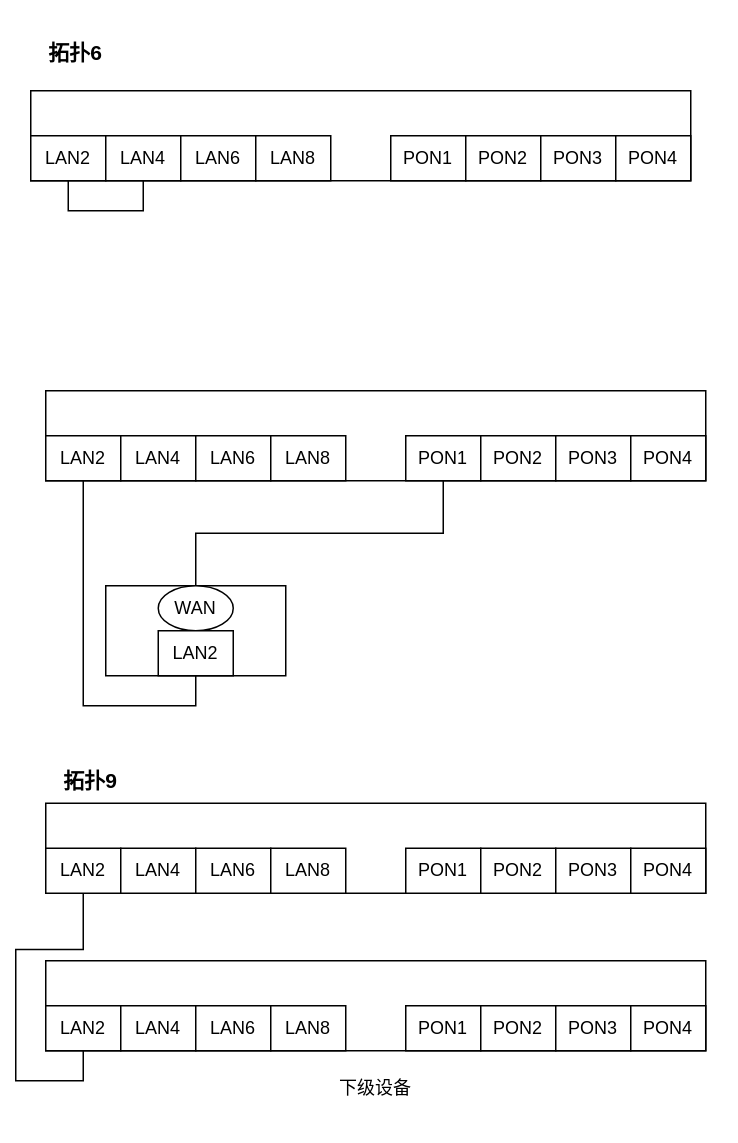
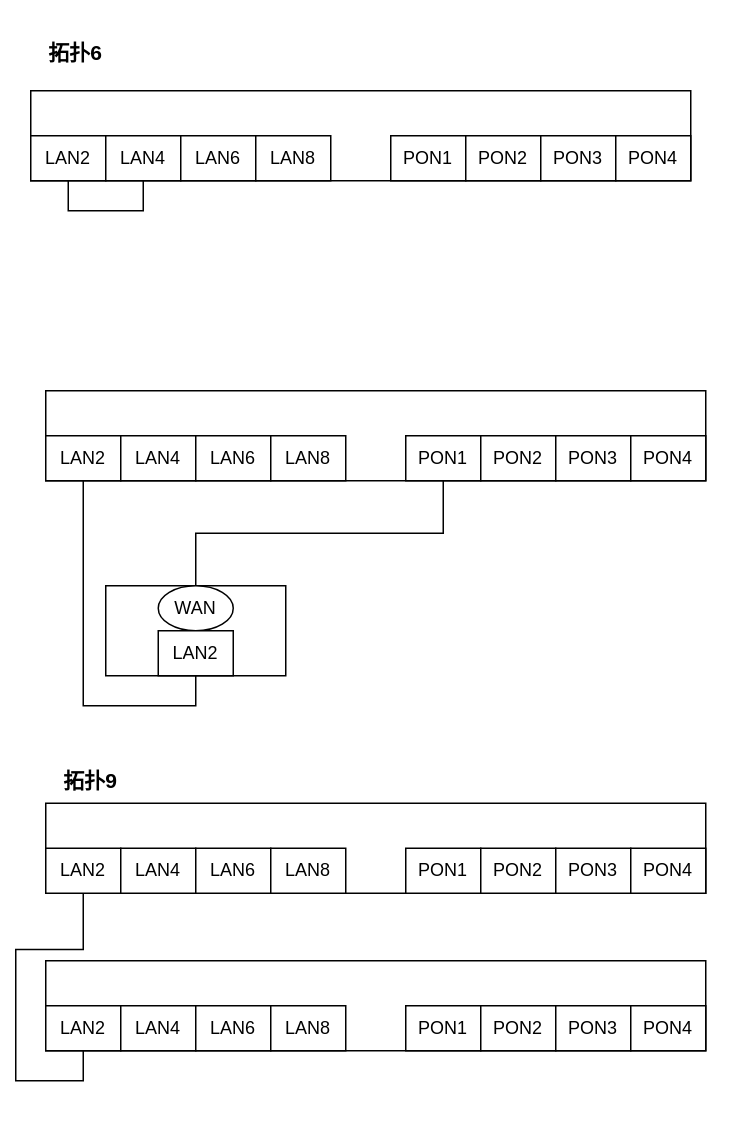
(376, 1088) -> none
